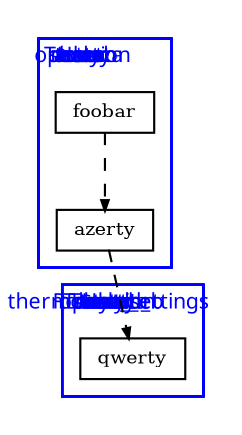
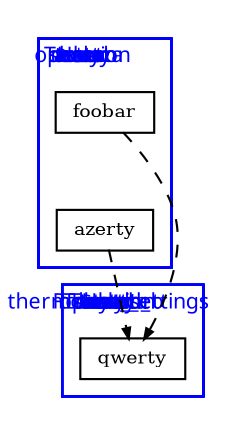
(105, 166) -> (157, 175)
